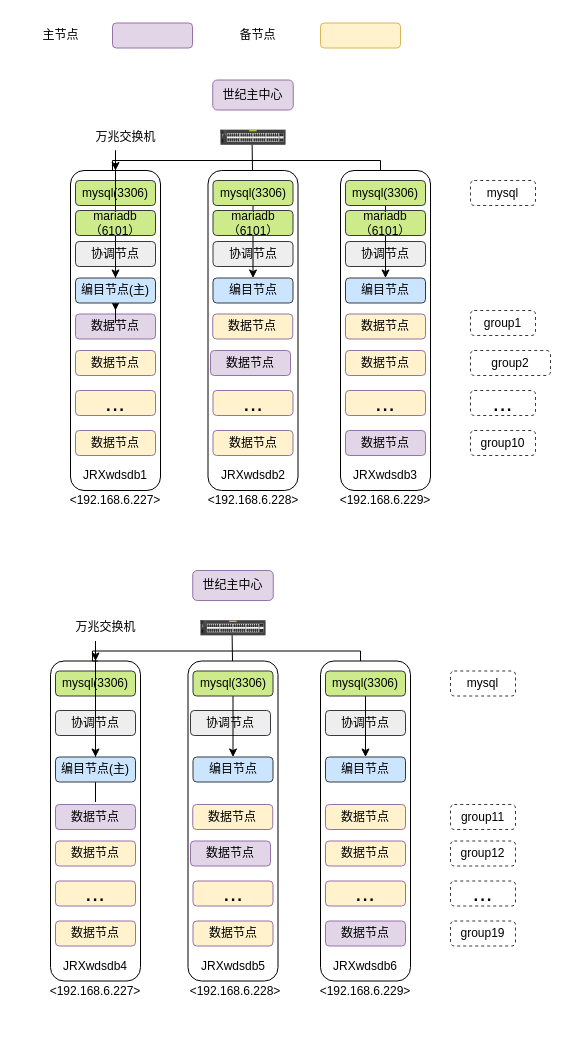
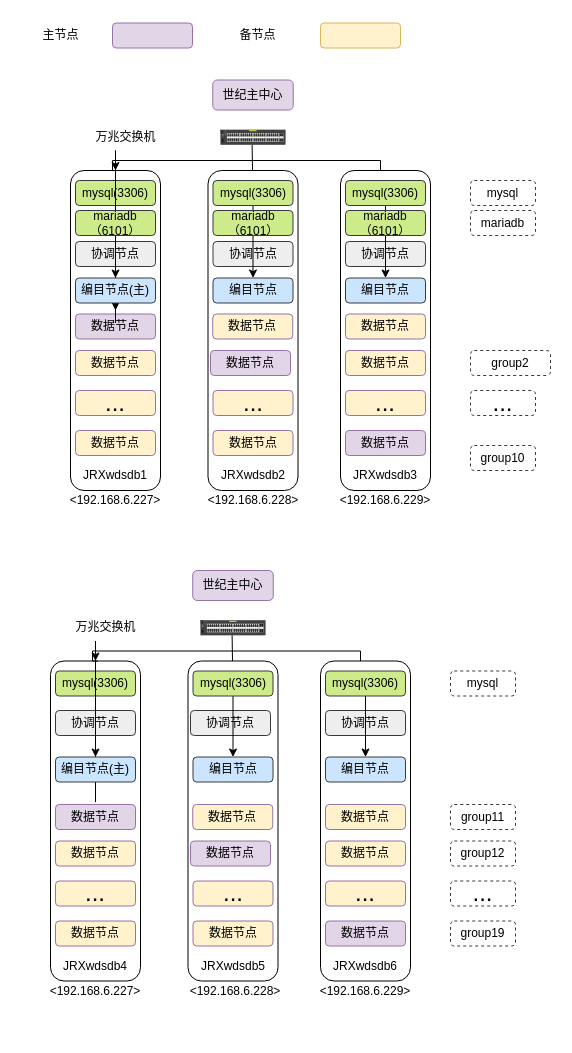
none -> (503, 223)
(503, 323) -> none
(503, 443) -> (503, 458)
